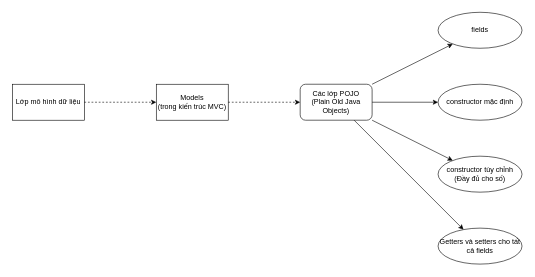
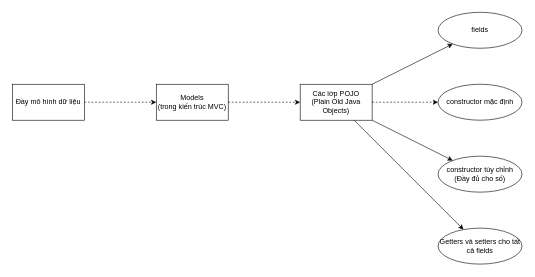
(48, 102) -> (48, 102)
(336, 102) -> (336, 102)
(403, 102) -> (403, 102)
